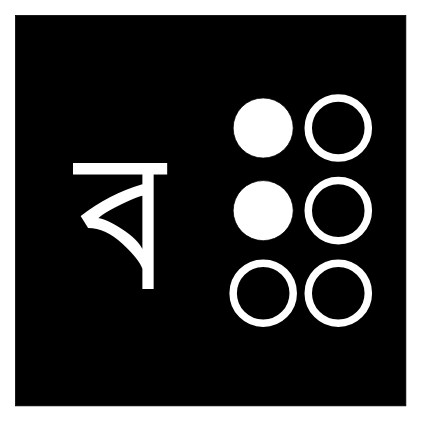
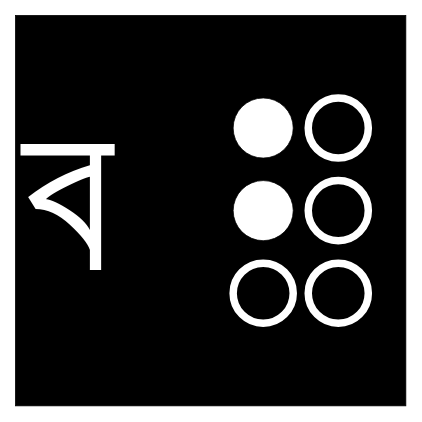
(120, 210) -> (68, 192)
